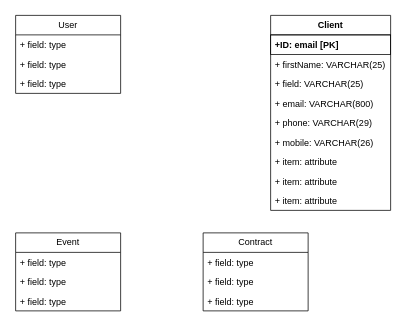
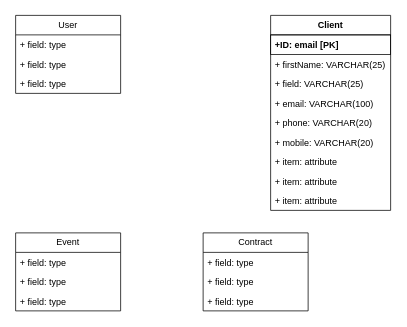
(322, 104) -> (322, 104)
(322, 124) -> (322, 124)
(322, 143) -> (322, 143)
